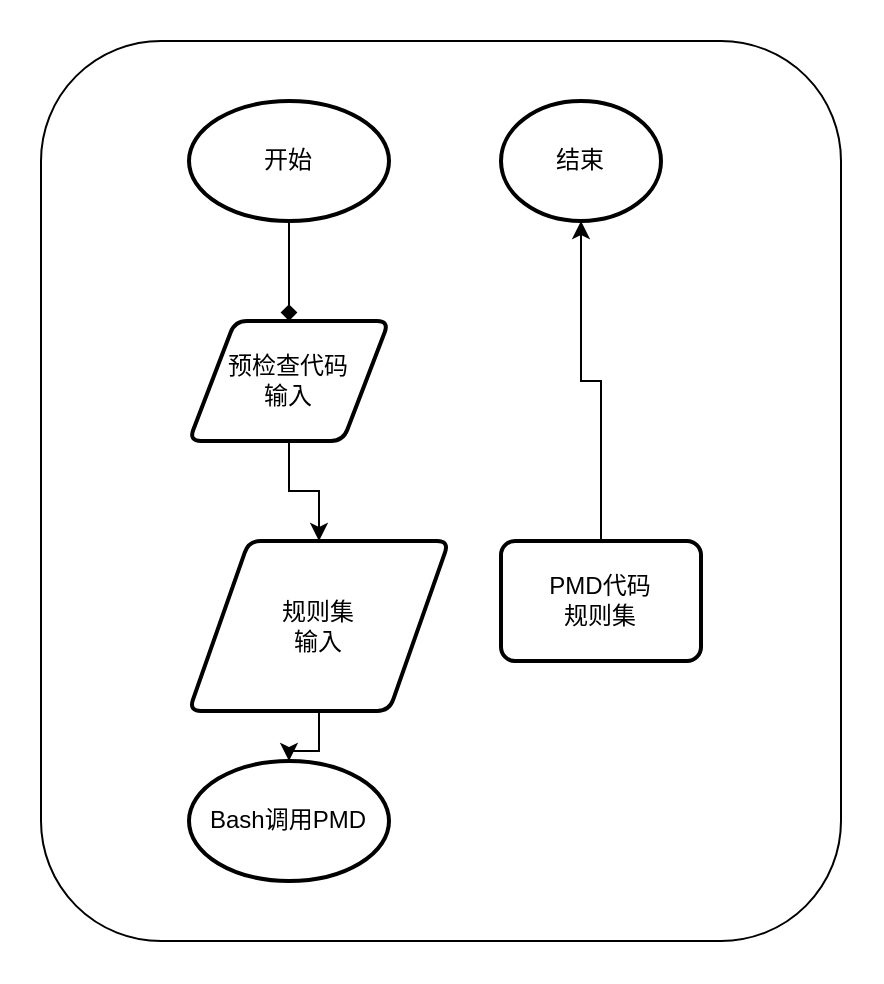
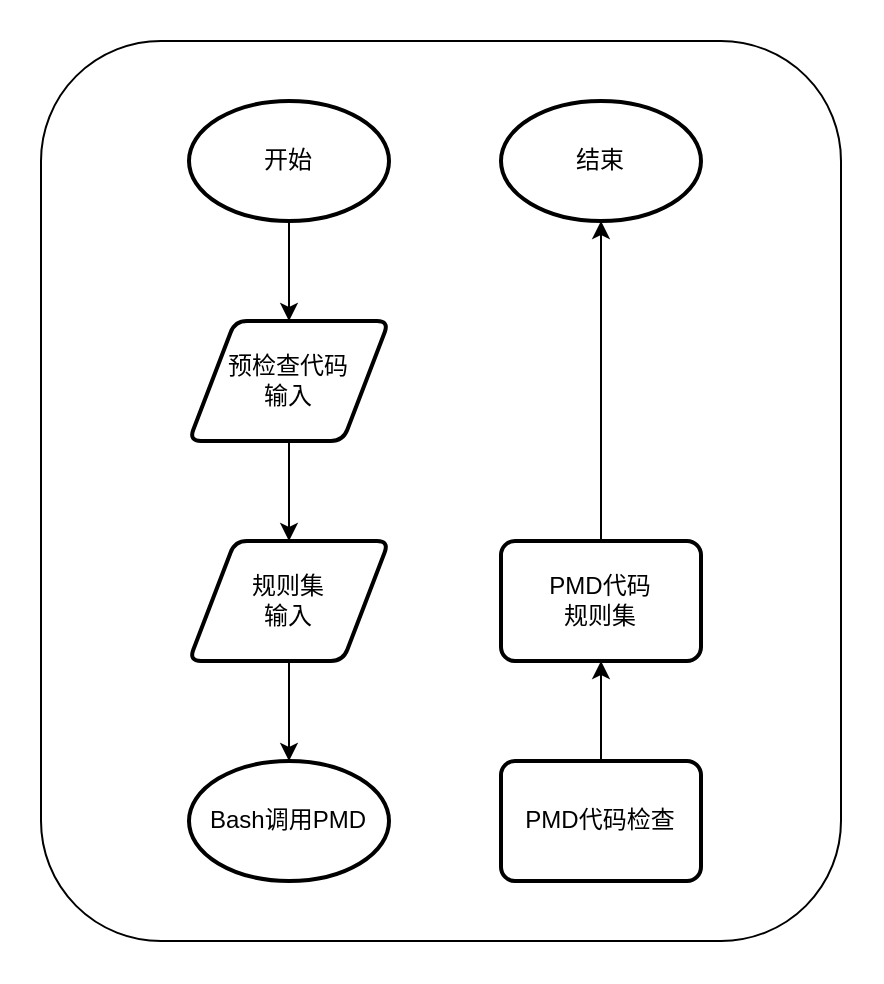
(581, 161) -> (601, 161)
(289, 305) -> (289, 306)
(319, 626) -> (289, 601)
none -> (601, 718)
none -> (601, 821)
